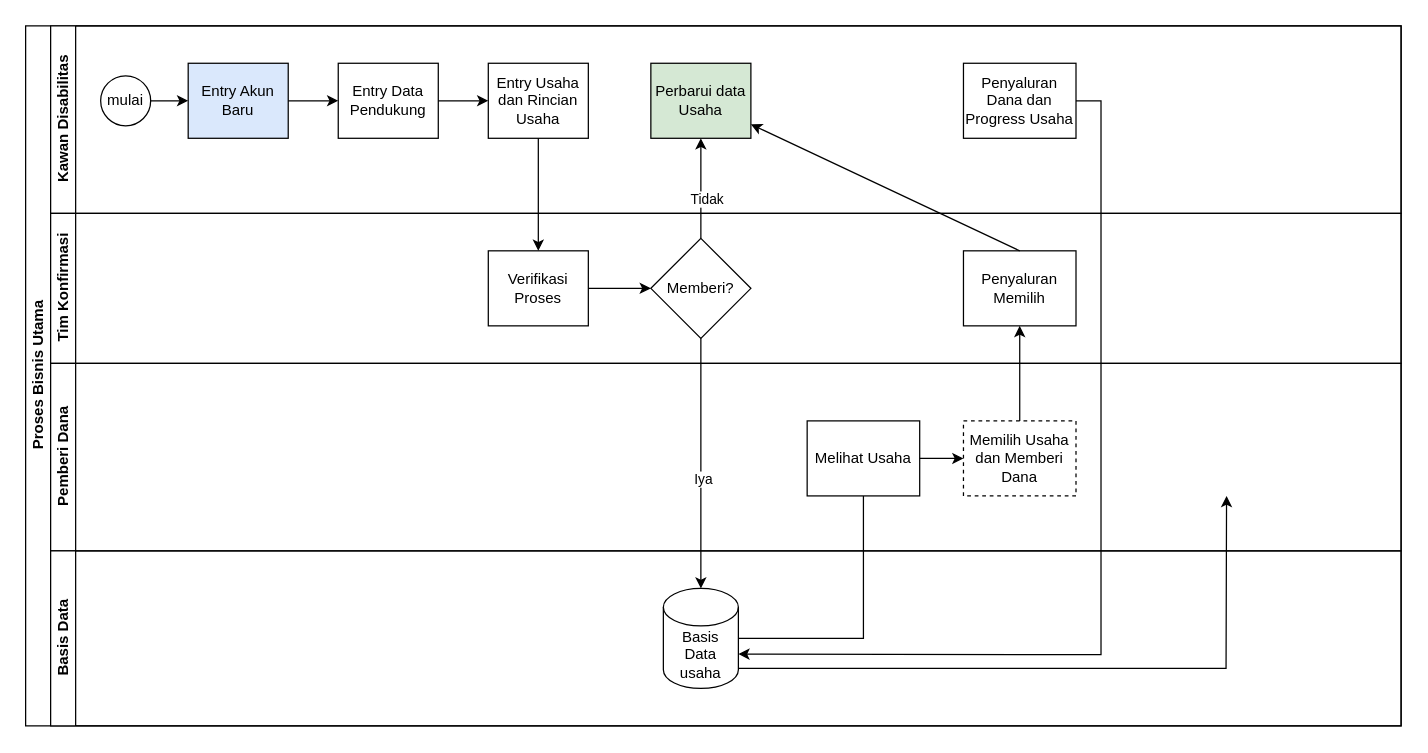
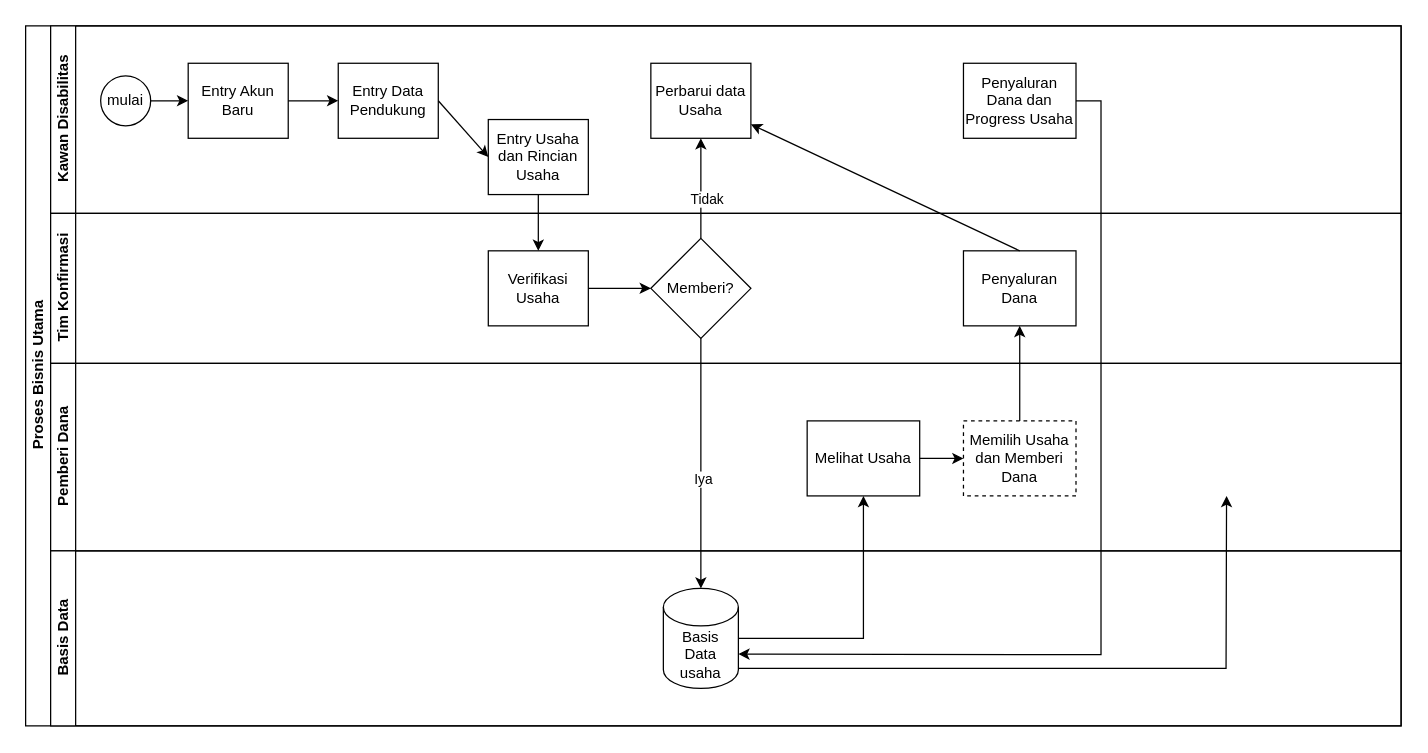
(238, 101) -> (238, 101)
(538, 101) -> (538, 157)
(701, 101) -> (701, 101)
(538, 288) -> (538, 288)
(1019, 288) -> (1019, 288)
(863, 502) -> (863, 506)
